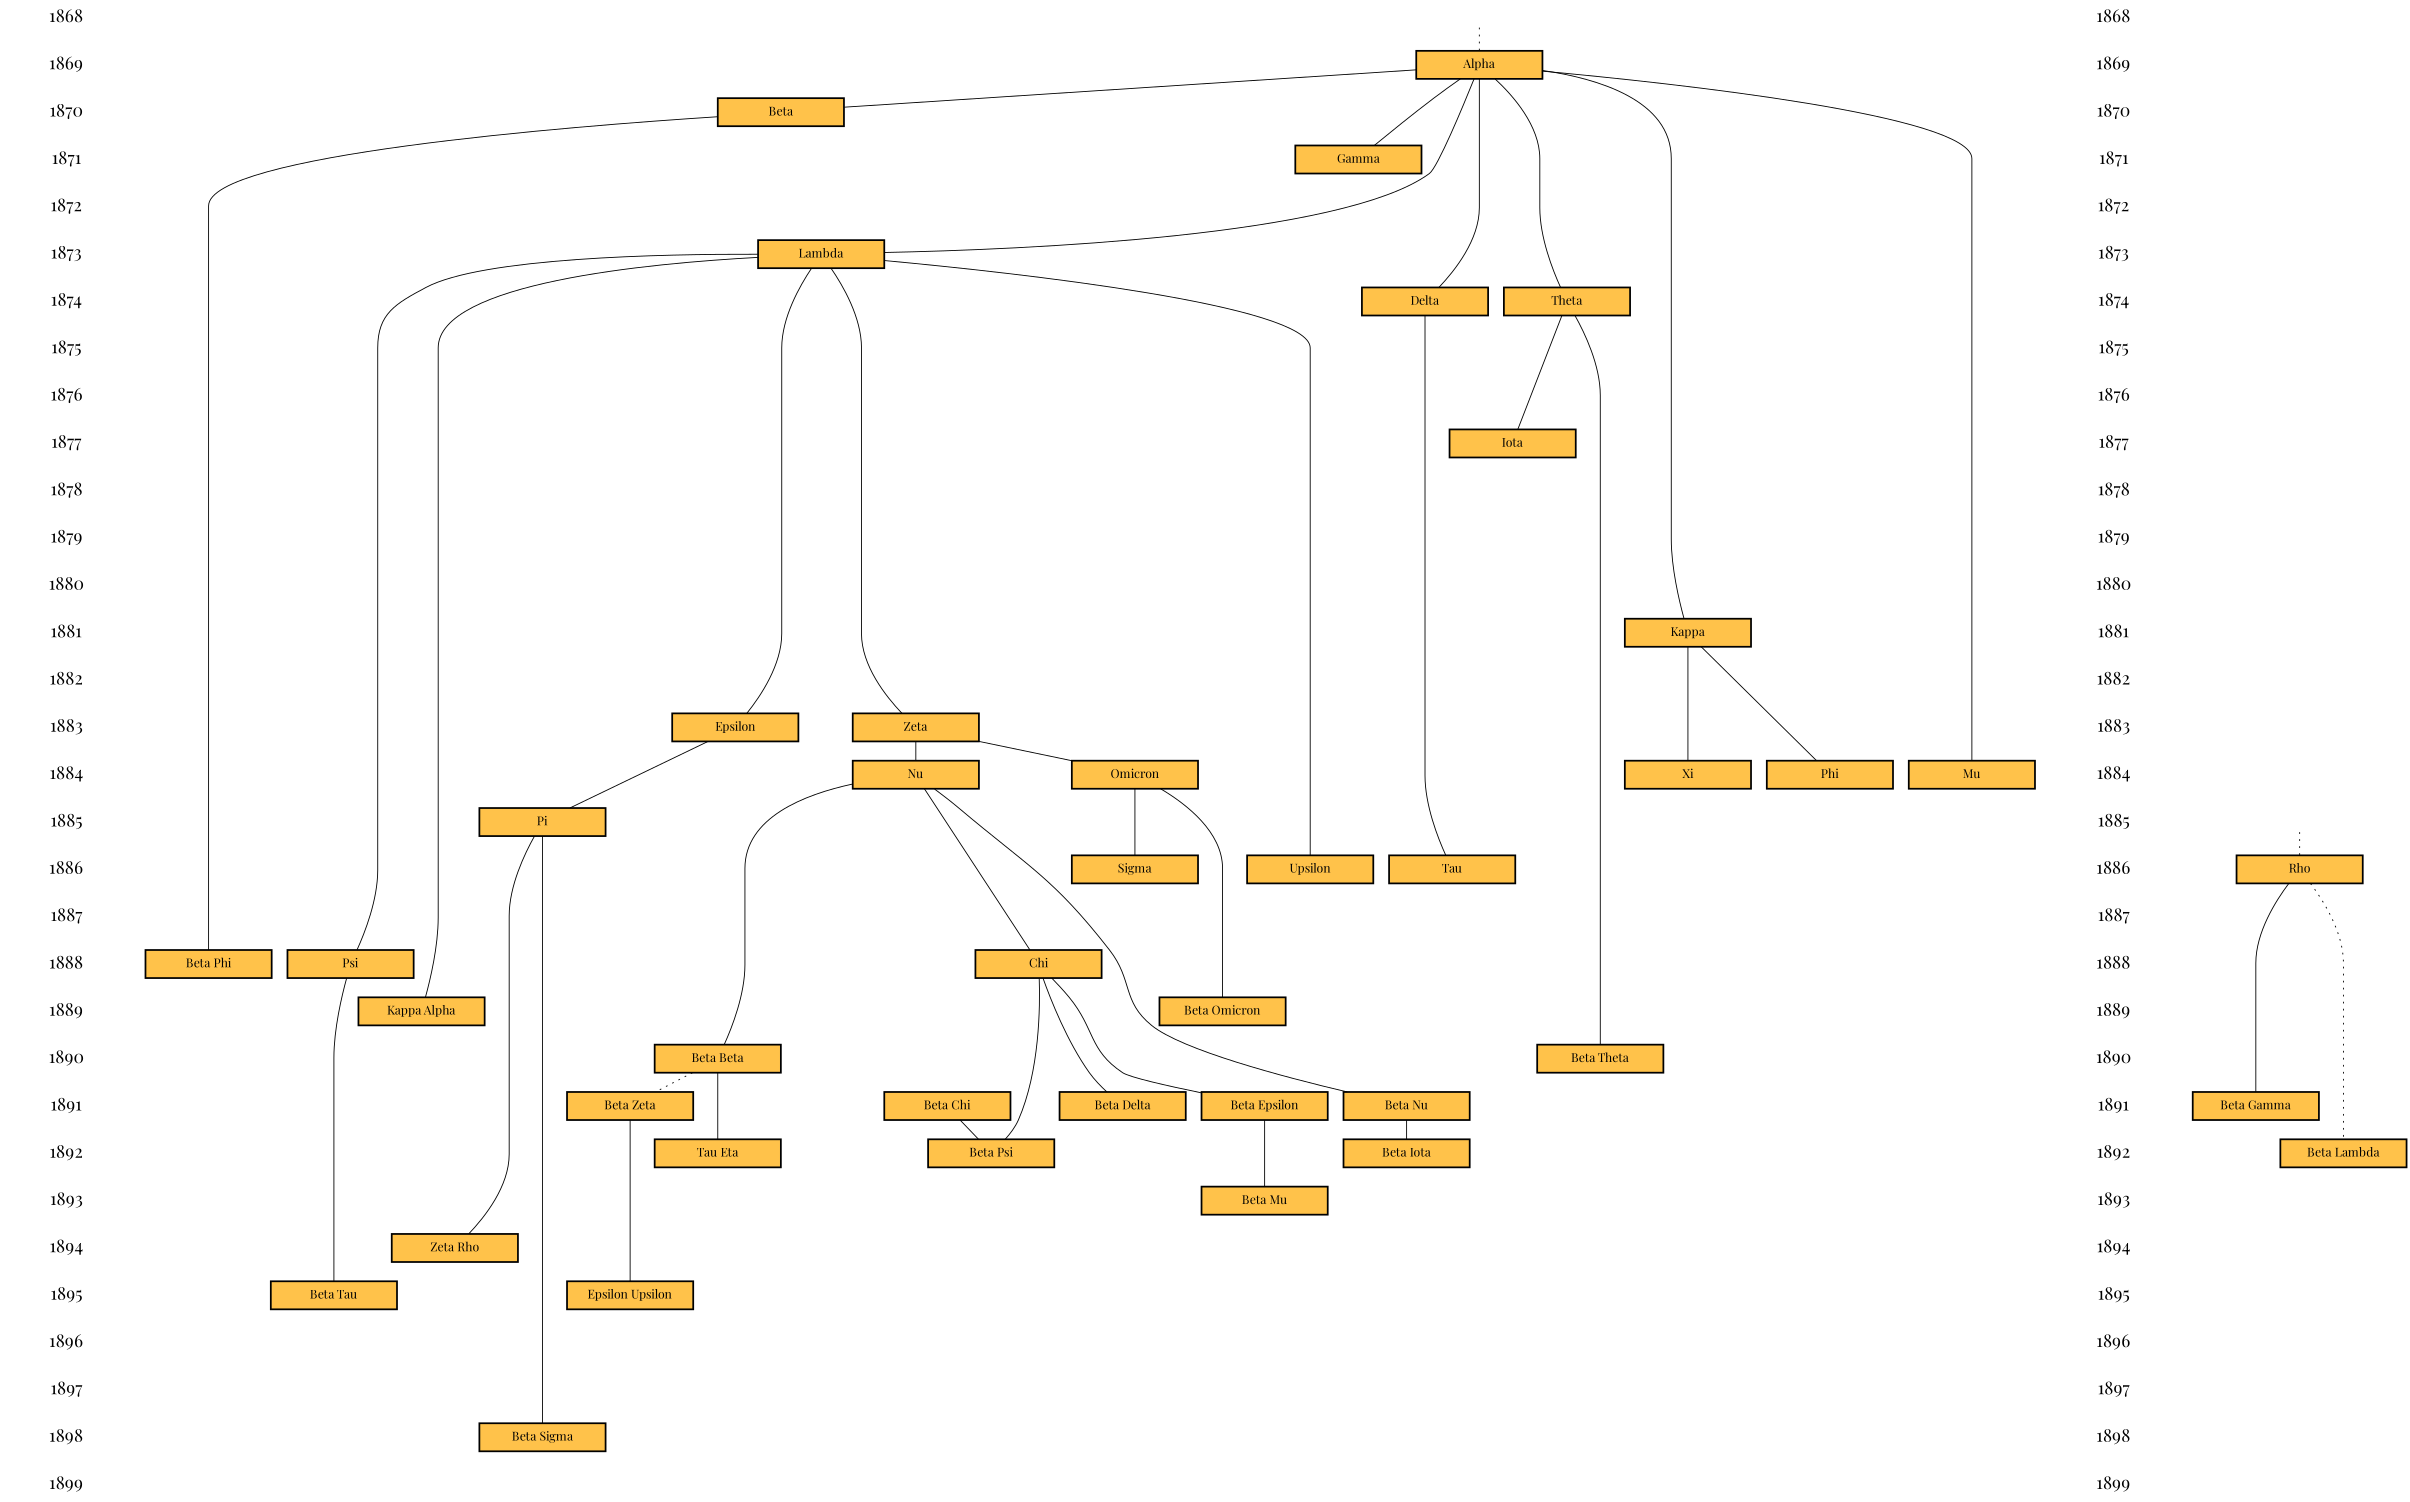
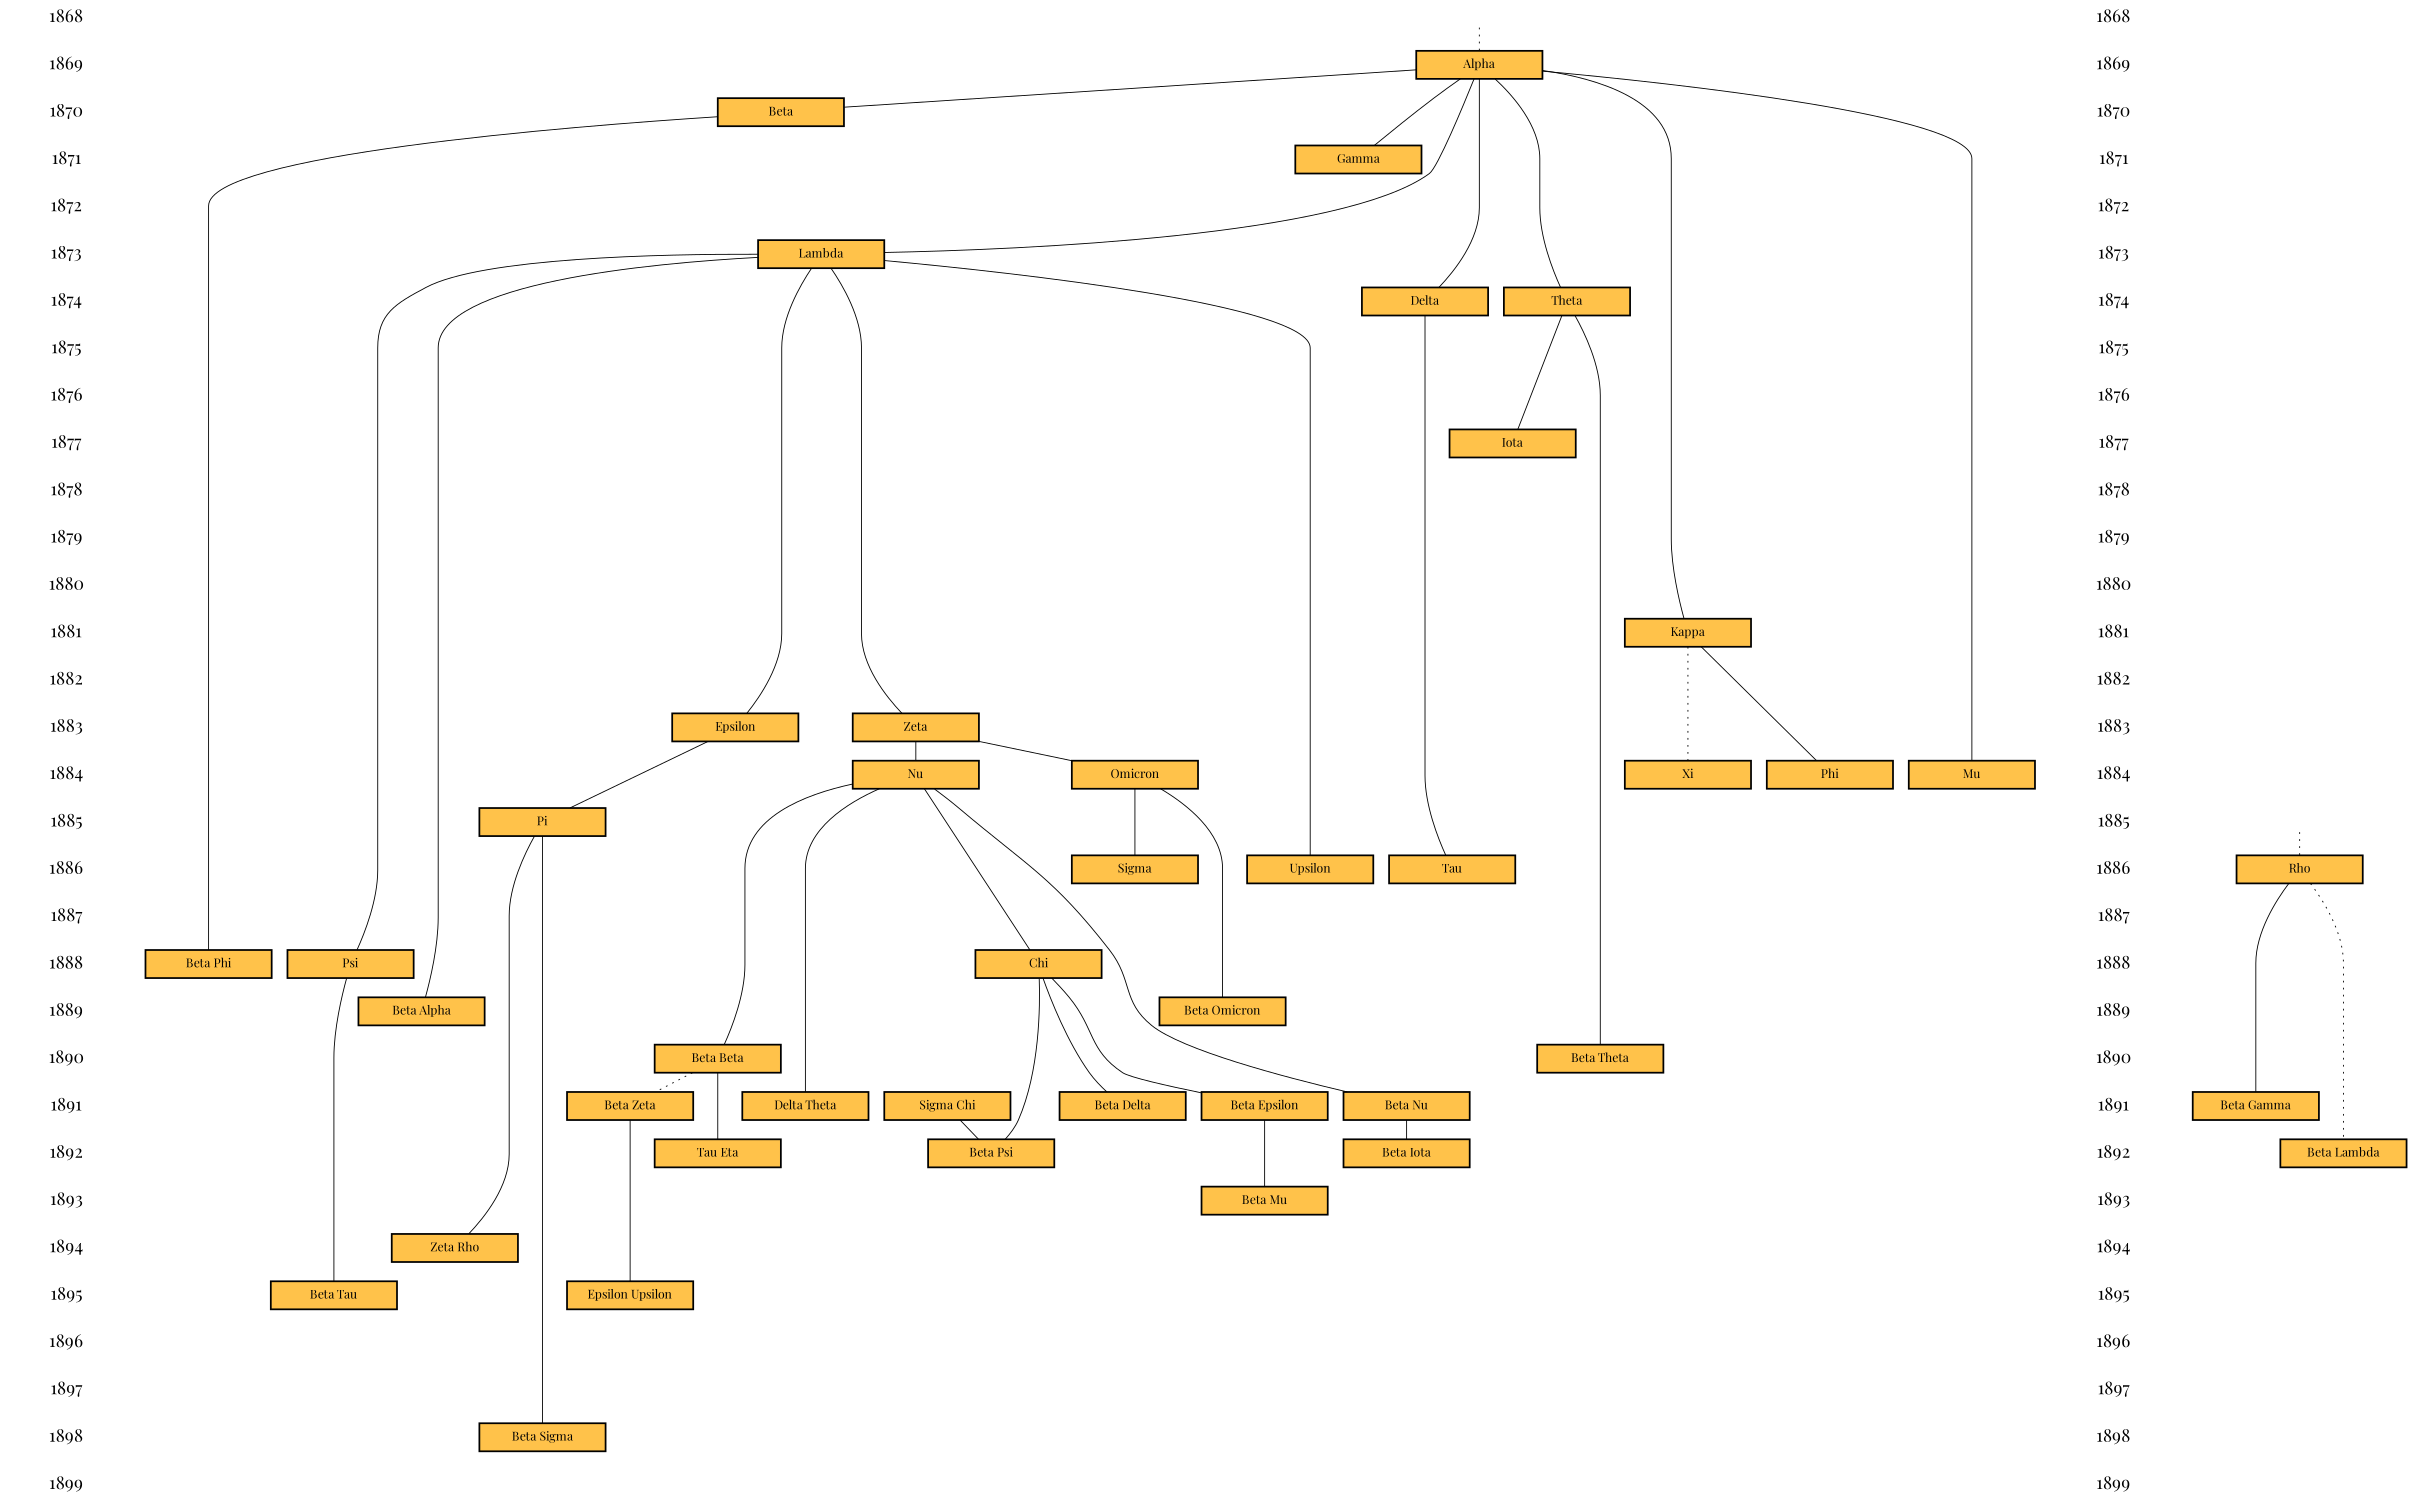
(1688, 704) -> (1688, 704)
(422, 1011) -> (422, 1011)
none -> (805, 1106)
(947, 1106) -> (947, 1106)
